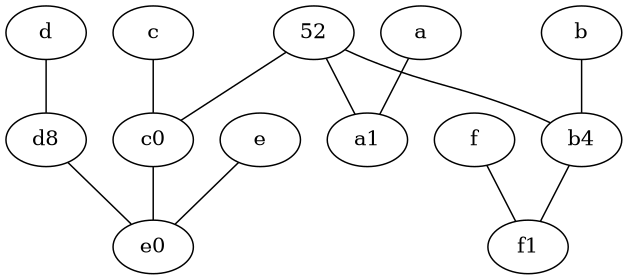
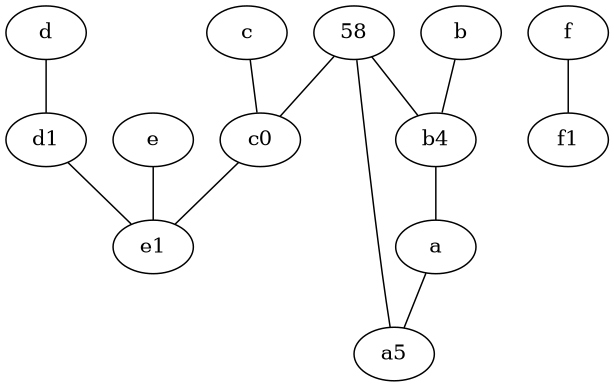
(314, 33) -> (354, 33)
(46, 140) -> (46, 140)
(367, 140) -> (394, 354)
(555, 193) -> (436, 194)
(153, 247) -> (153, 247)
